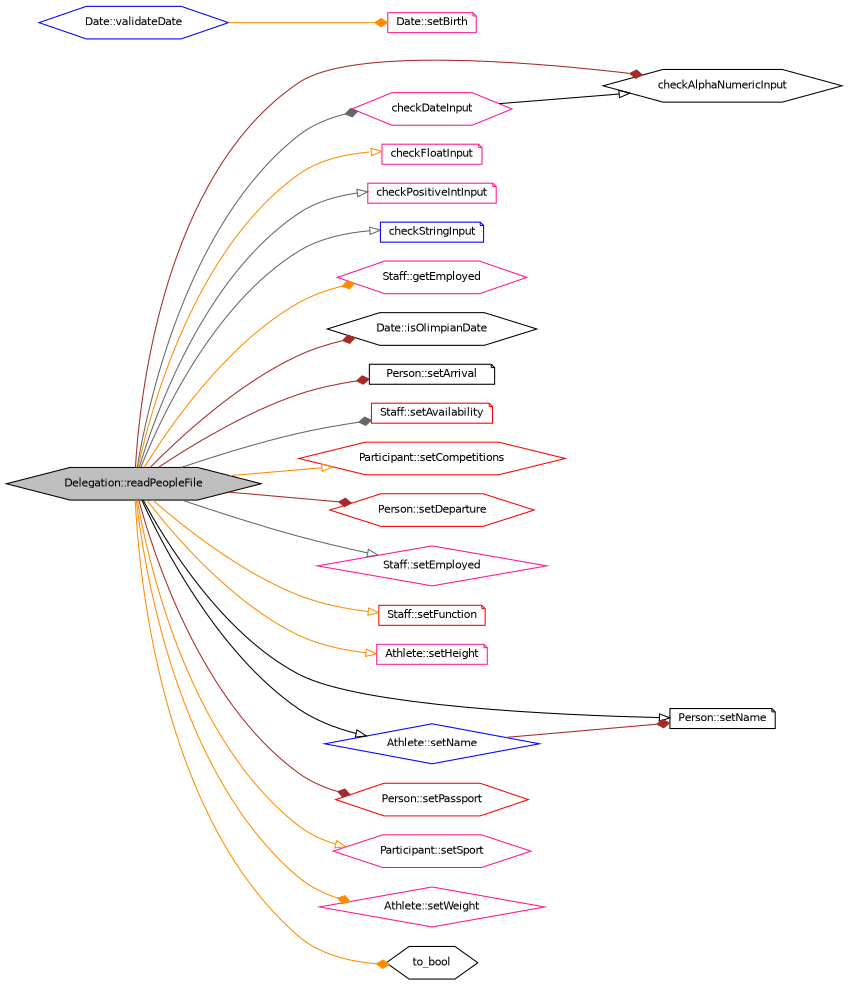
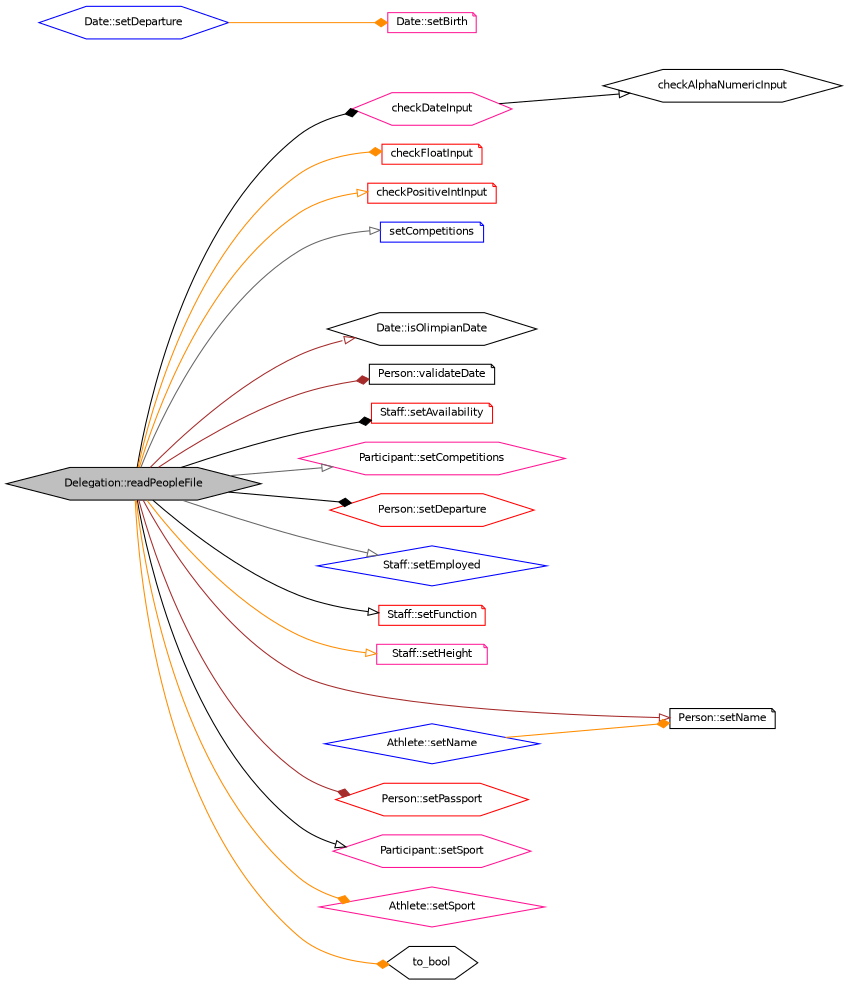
(134, 23) -> (134, 23)
(262, 114) -> none
(432, 154) -> (432, 154)
(432, 193) -> (432, 193)
(432, 232) -> (432, 232)
(201, 264) -> (201, 264)
(212, 274) -> (212, 274)
(432, 277) -> none
(216, 301) -> (216, 301)
(432, 374) -> (432, 374)
(238, 391) -> (238, 391)
(269, 441) -> (269, 441)
(432, 458) -> (432, 458)
(276, 472) -> (276, 472)
(284, 497) -> (284, 497)
(432, 566) -> (432, 566)
(252, 572) -> (252, 572)
(227, 640) -> none
(432, 654) -> (432, 654)
(360, 693) -> (360, 693)
(199, 696) -> (199, 696)
(581, 731) -> (581, 731)
(432, 907) -> (432, 907)
